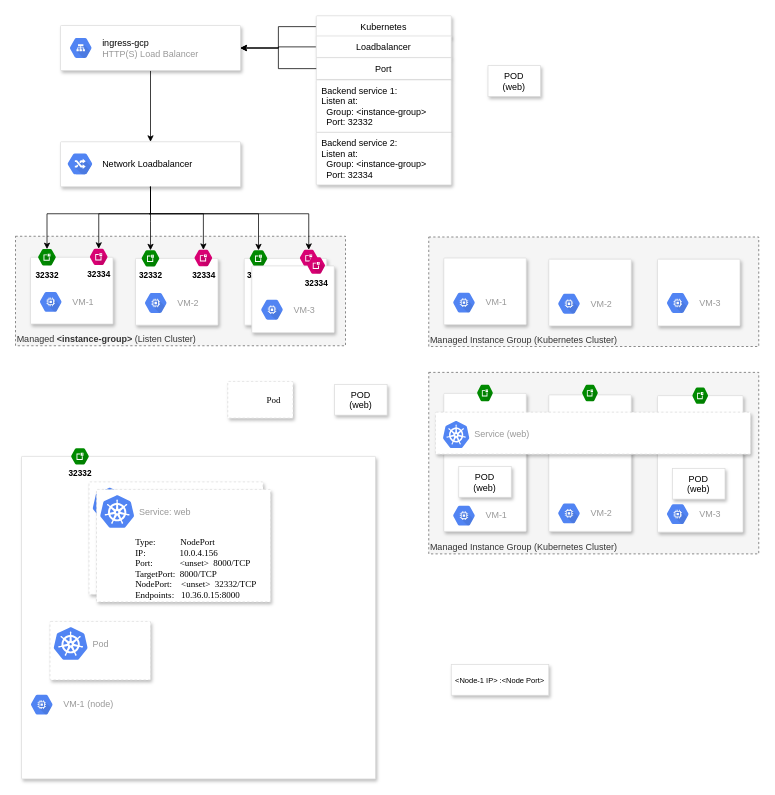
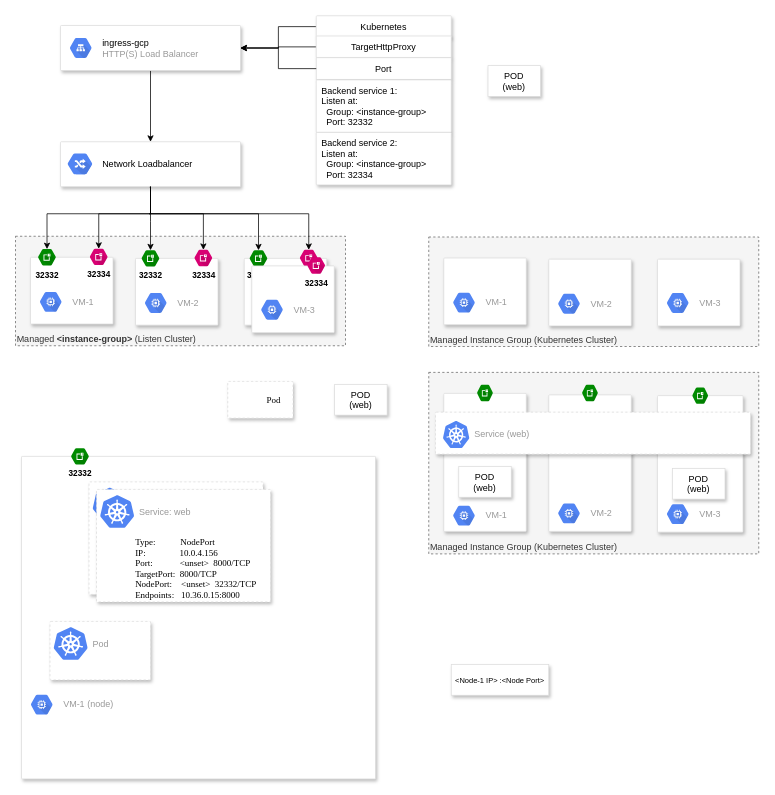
(383, 47) -> (383, 47)
